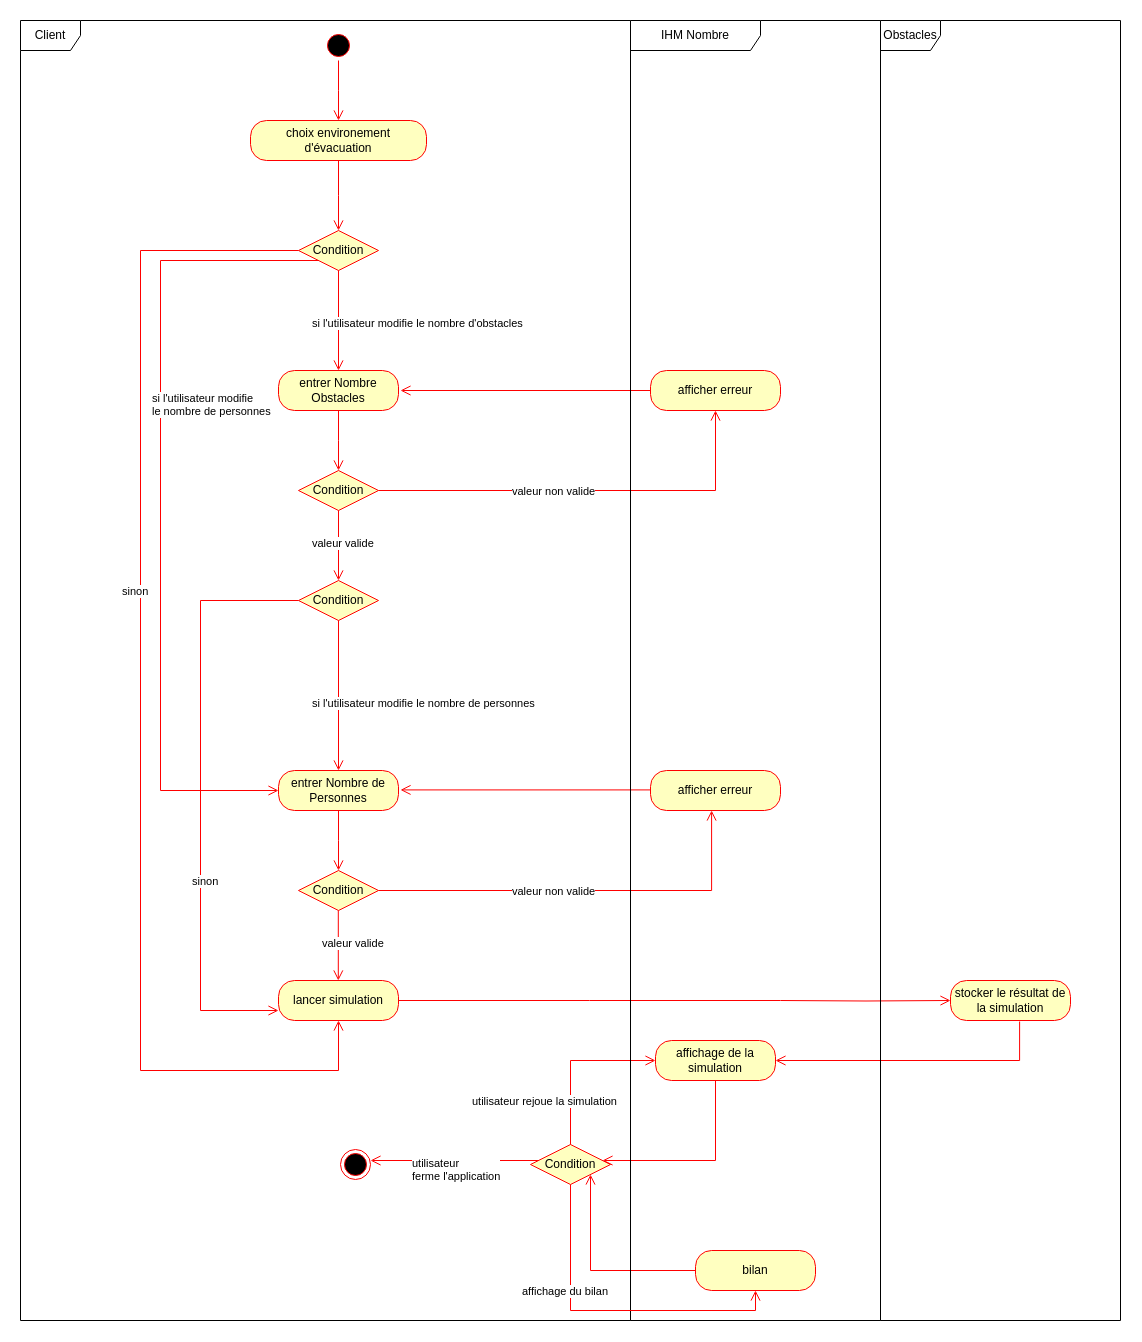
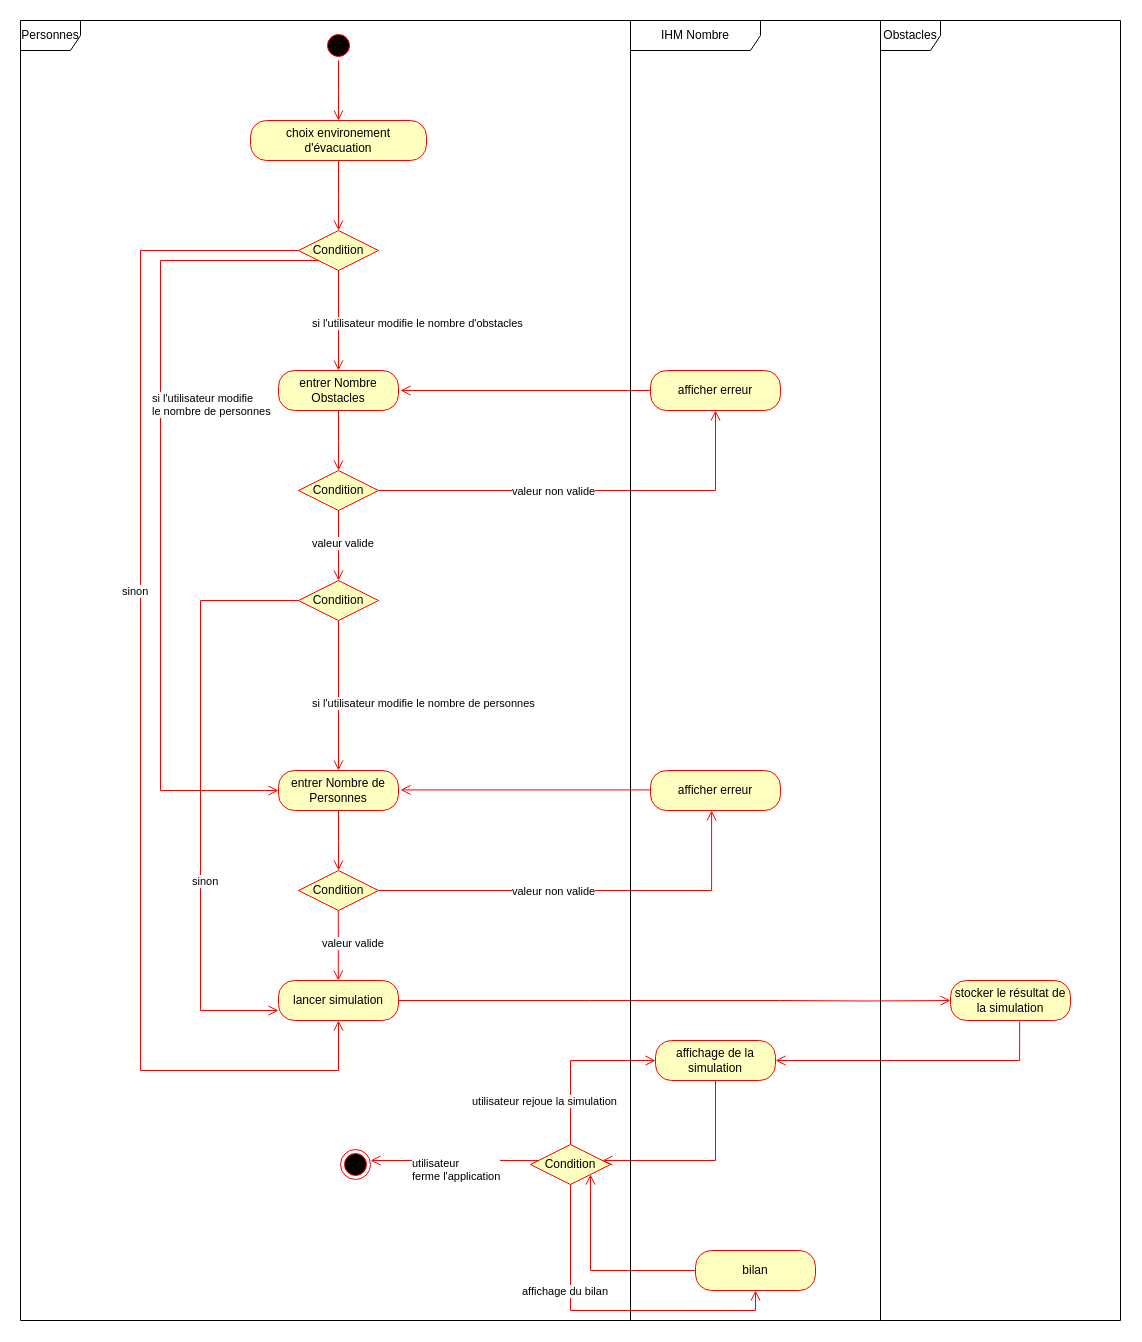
(51, 36) -> (51, 36)
